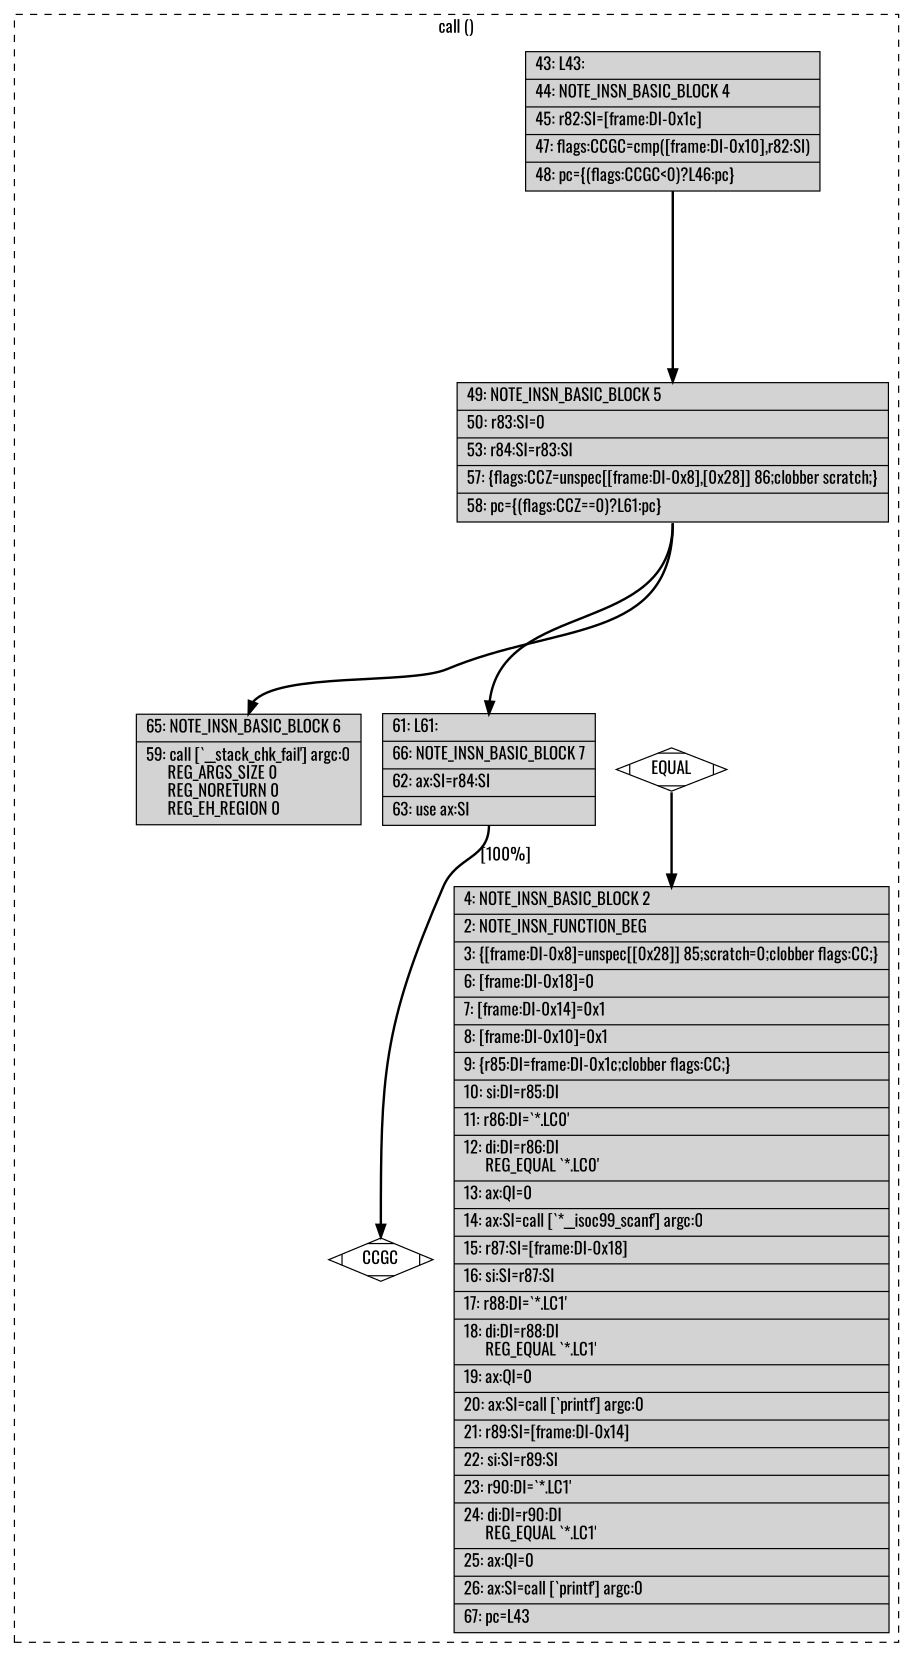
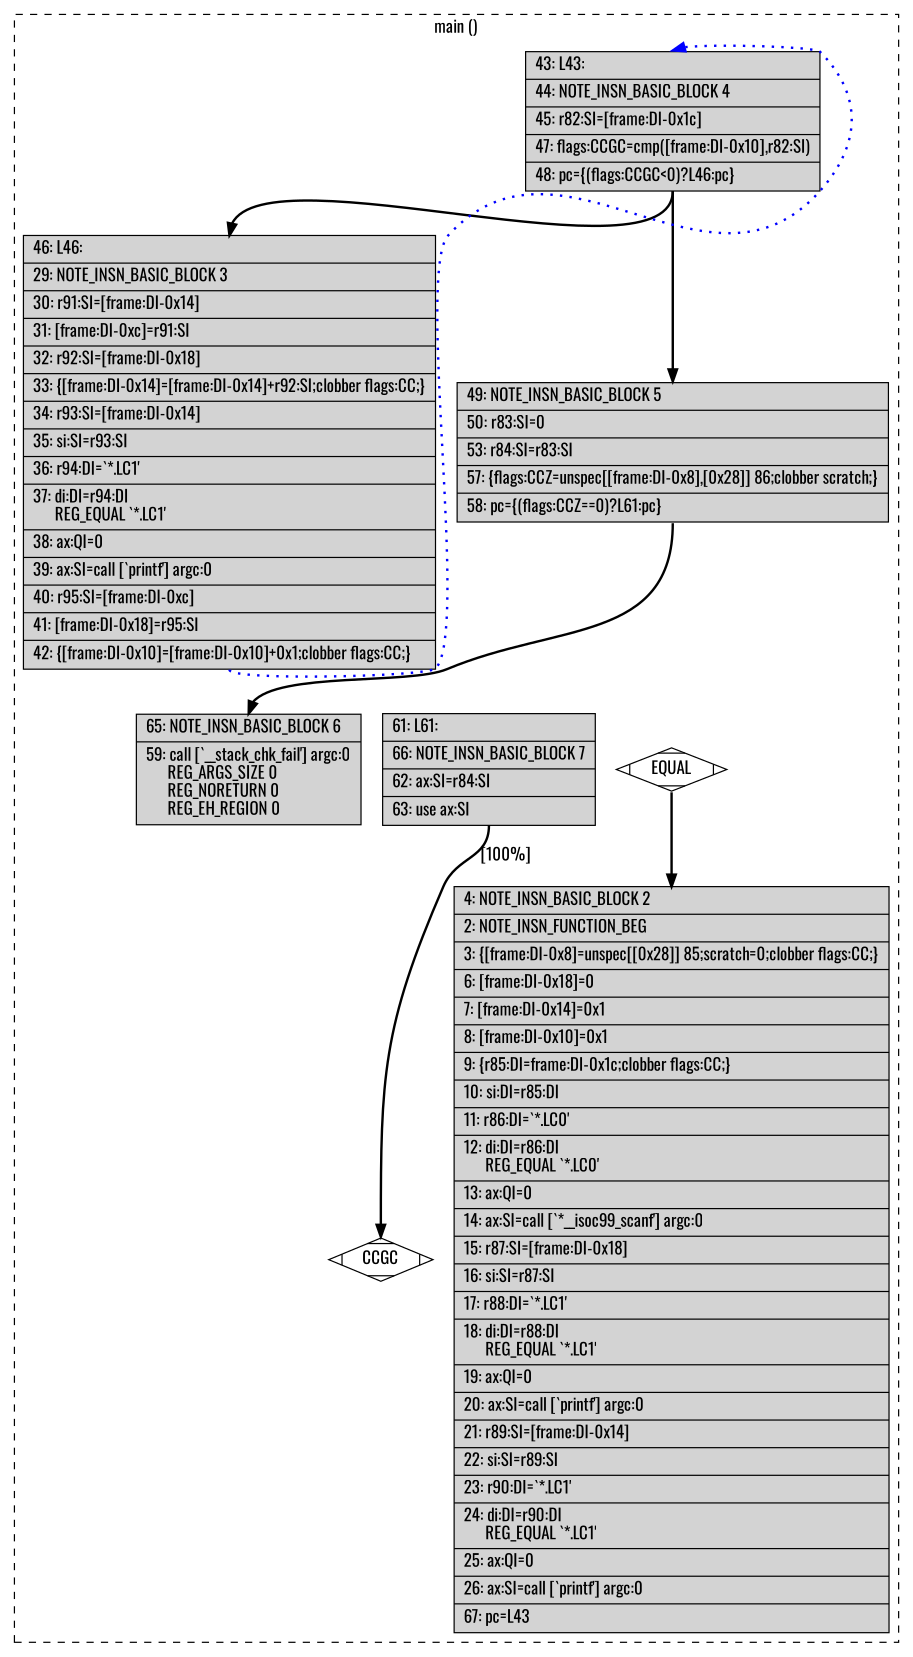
(457, 28) -> (457, 28)
none -> (229, 452)
(586, 616) -> none
